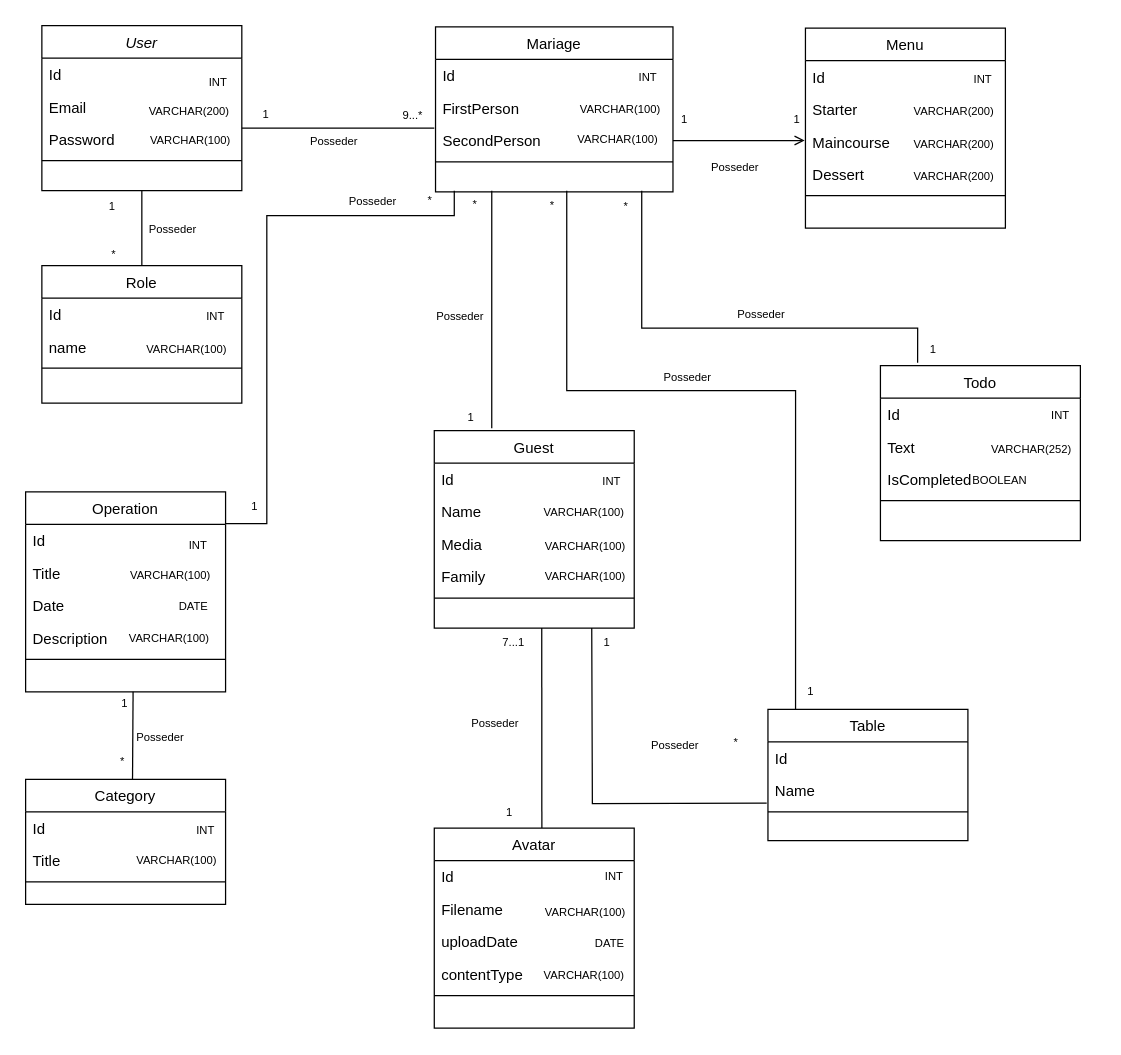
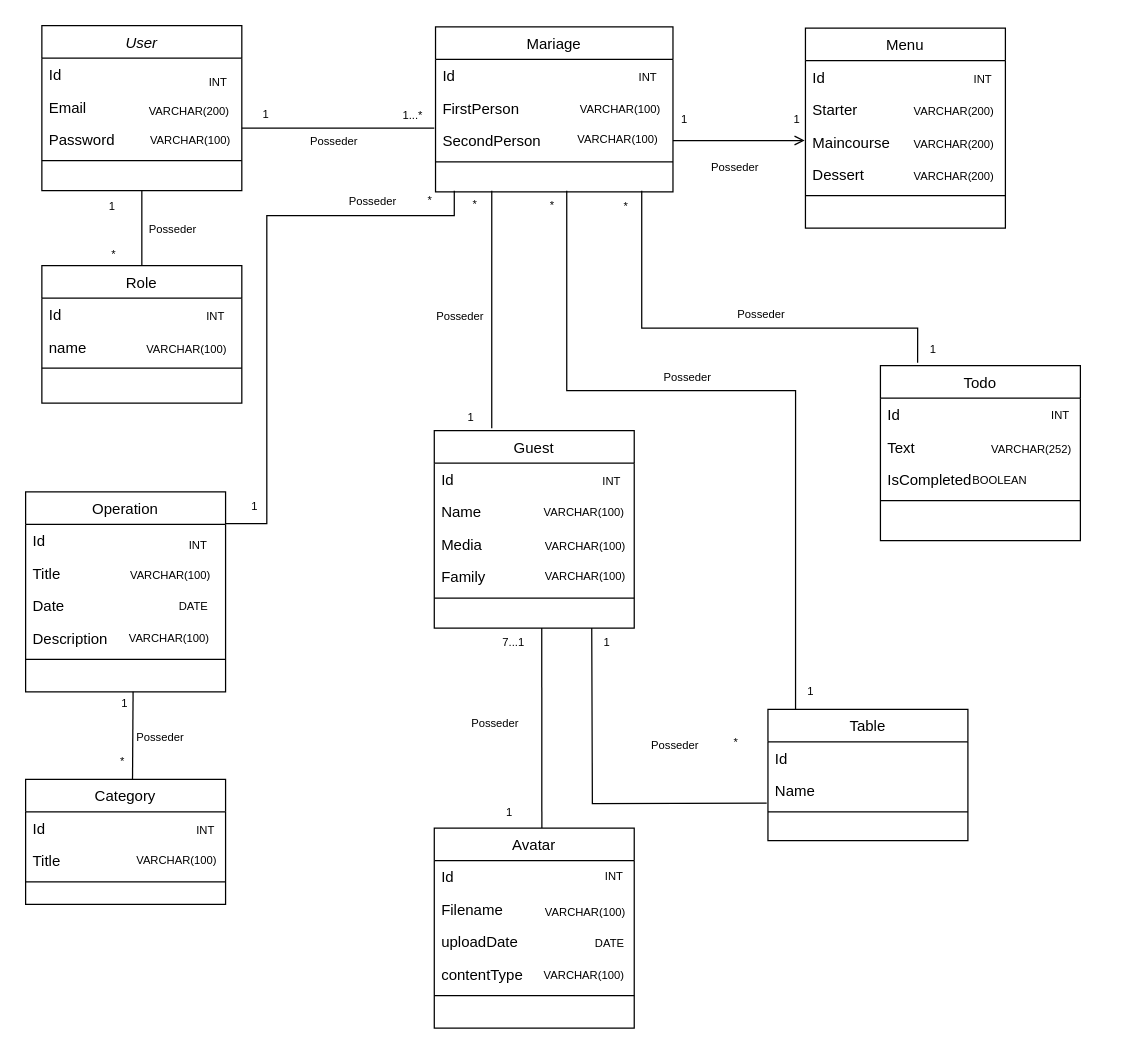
(414, 115) -> (414, 115)
